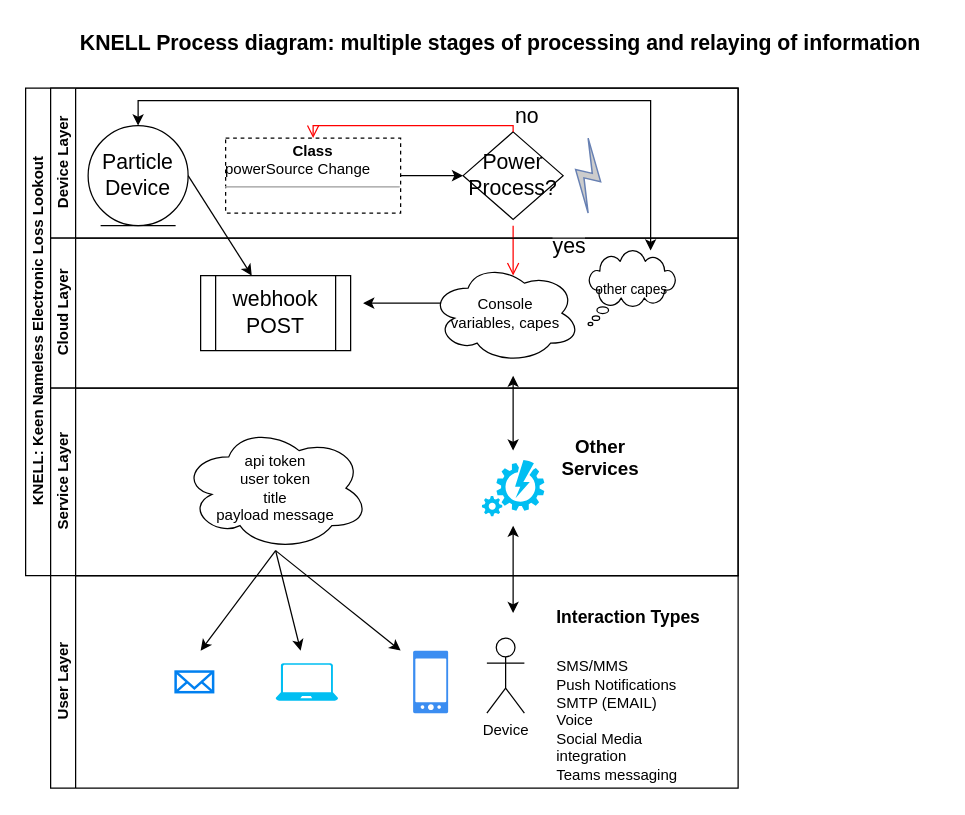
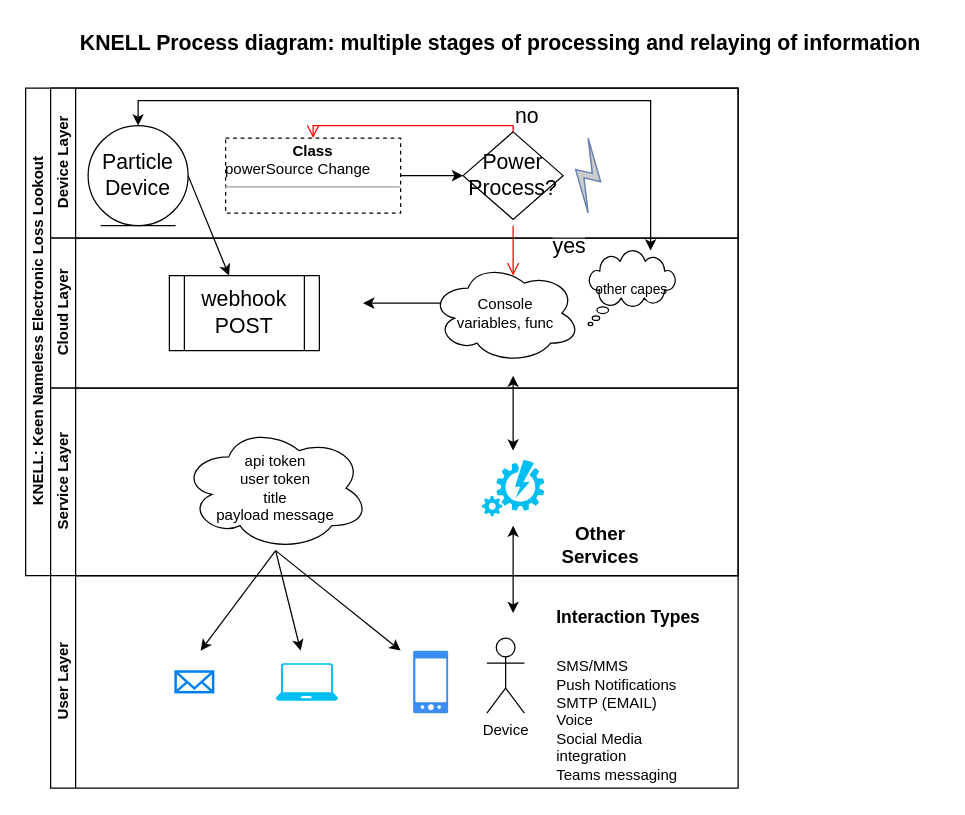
(276, 313) -> (244, 313)
(506, 313) -> (506, 313)
(601, 457) -> (601, 544)
